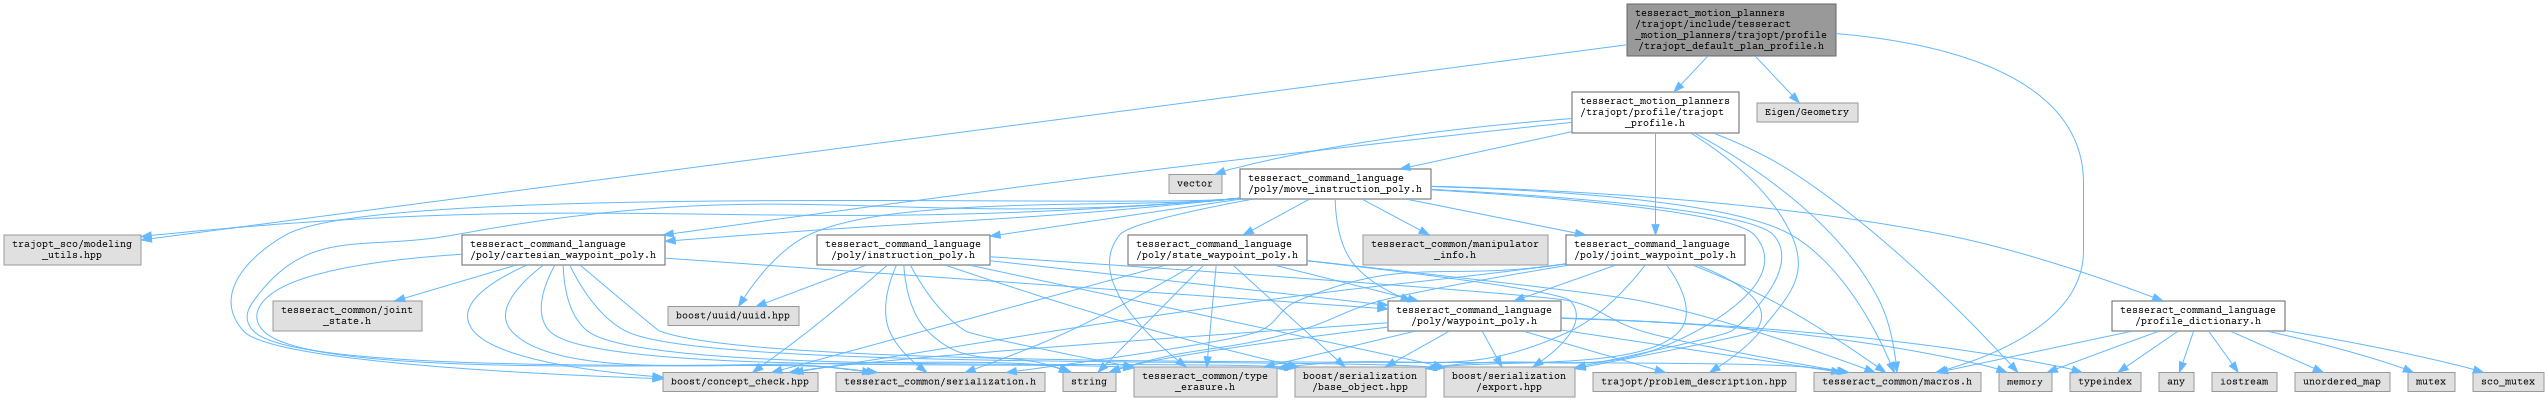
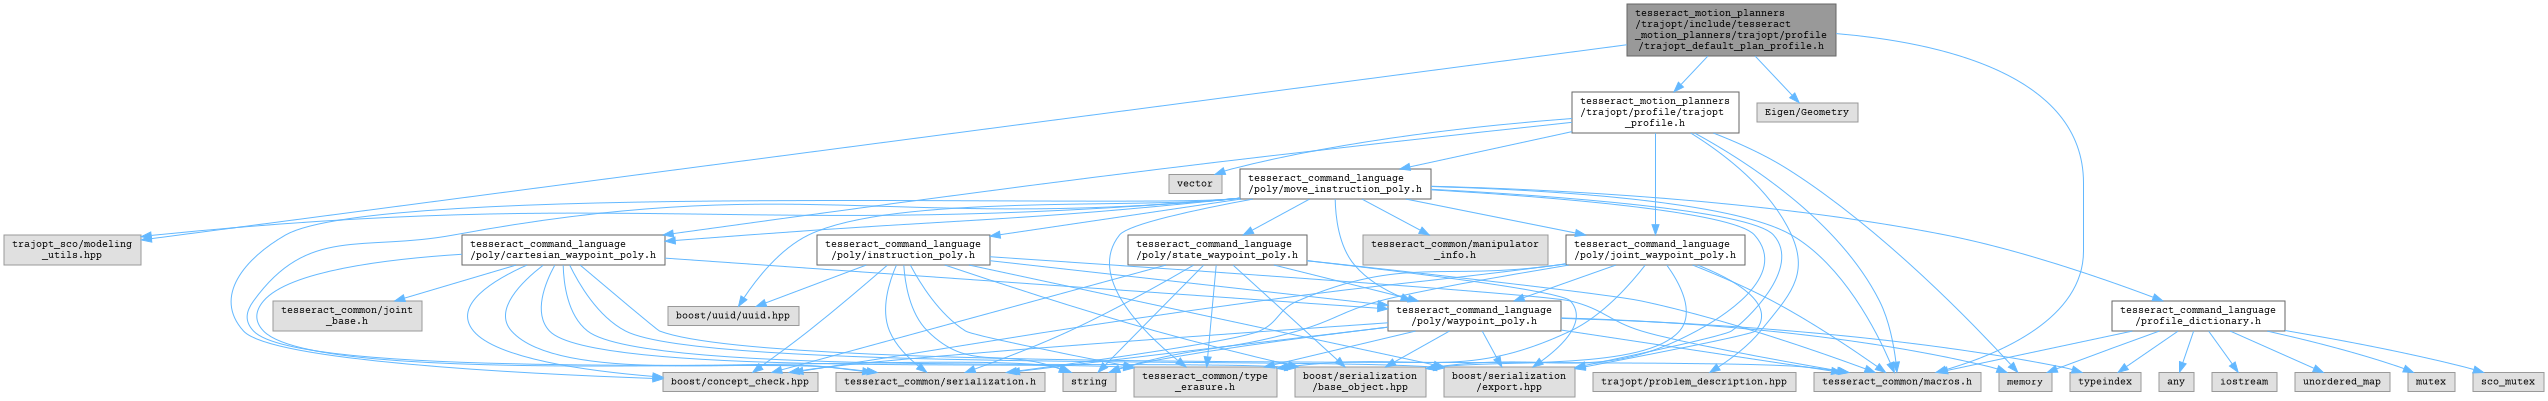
(348, 316) -> (348, 316)
(1589, 350) -> (1204, 349)
